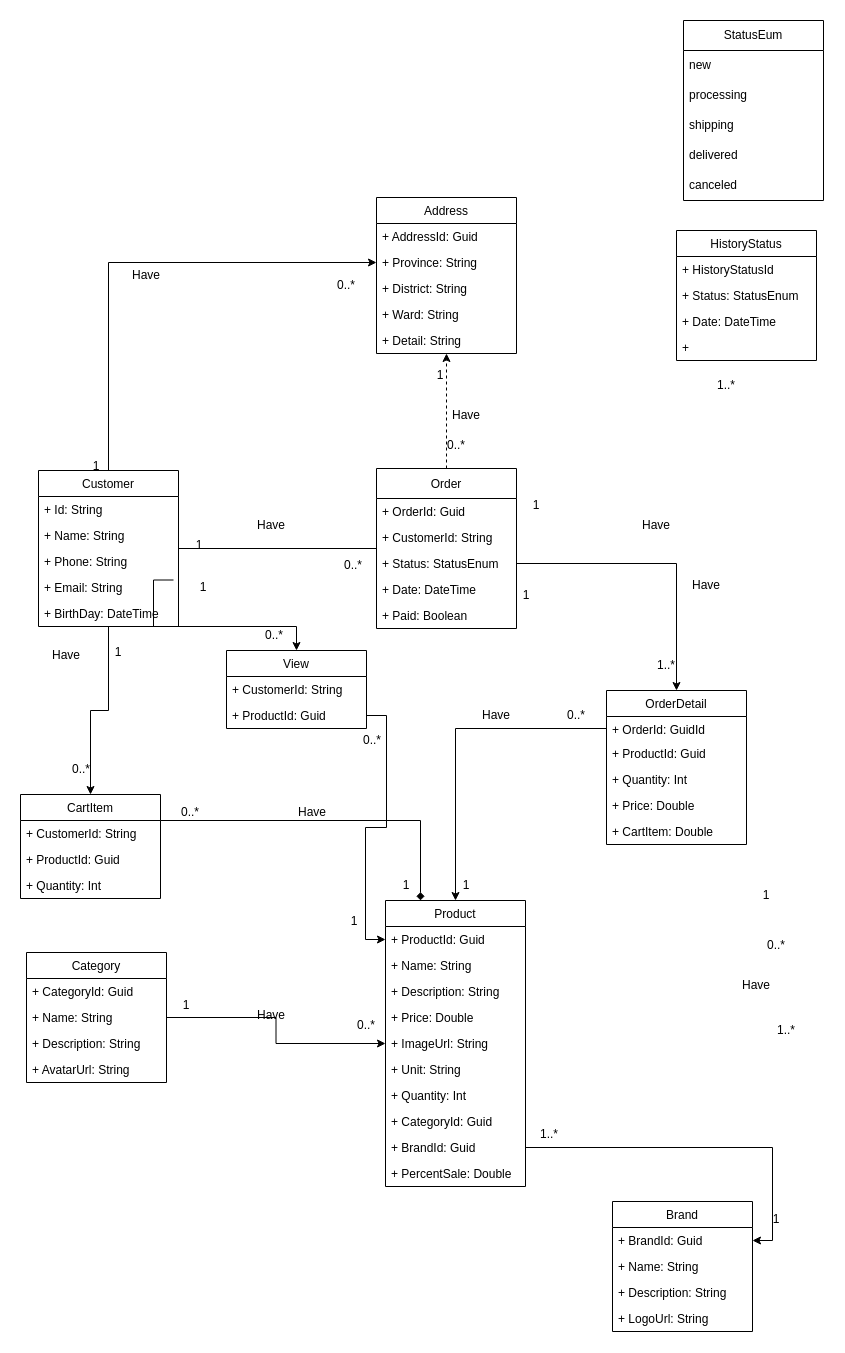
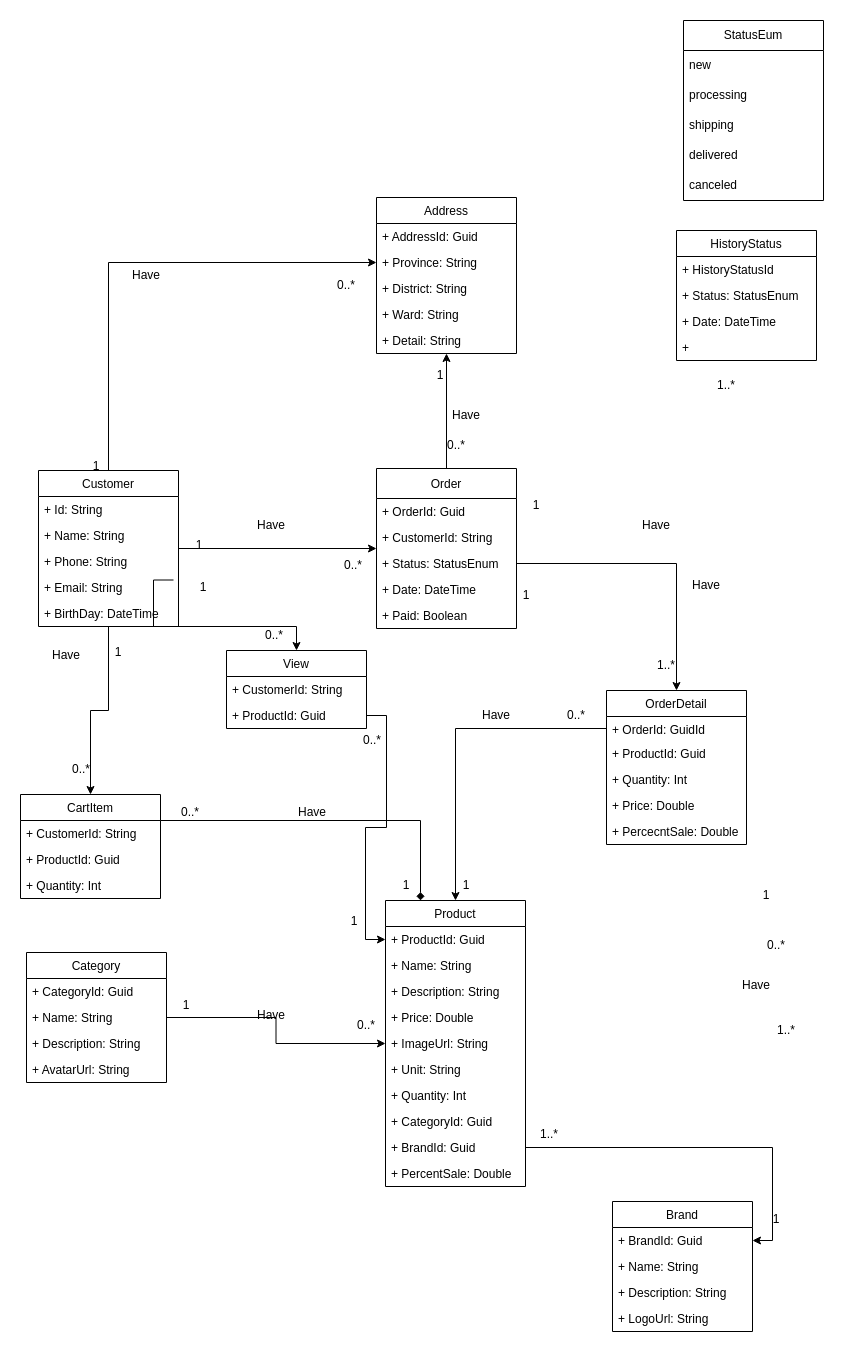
(447, 413) -> (447, 413)
(371, 549) -> (368, 549)
(666, 832) -> (678, 832)
